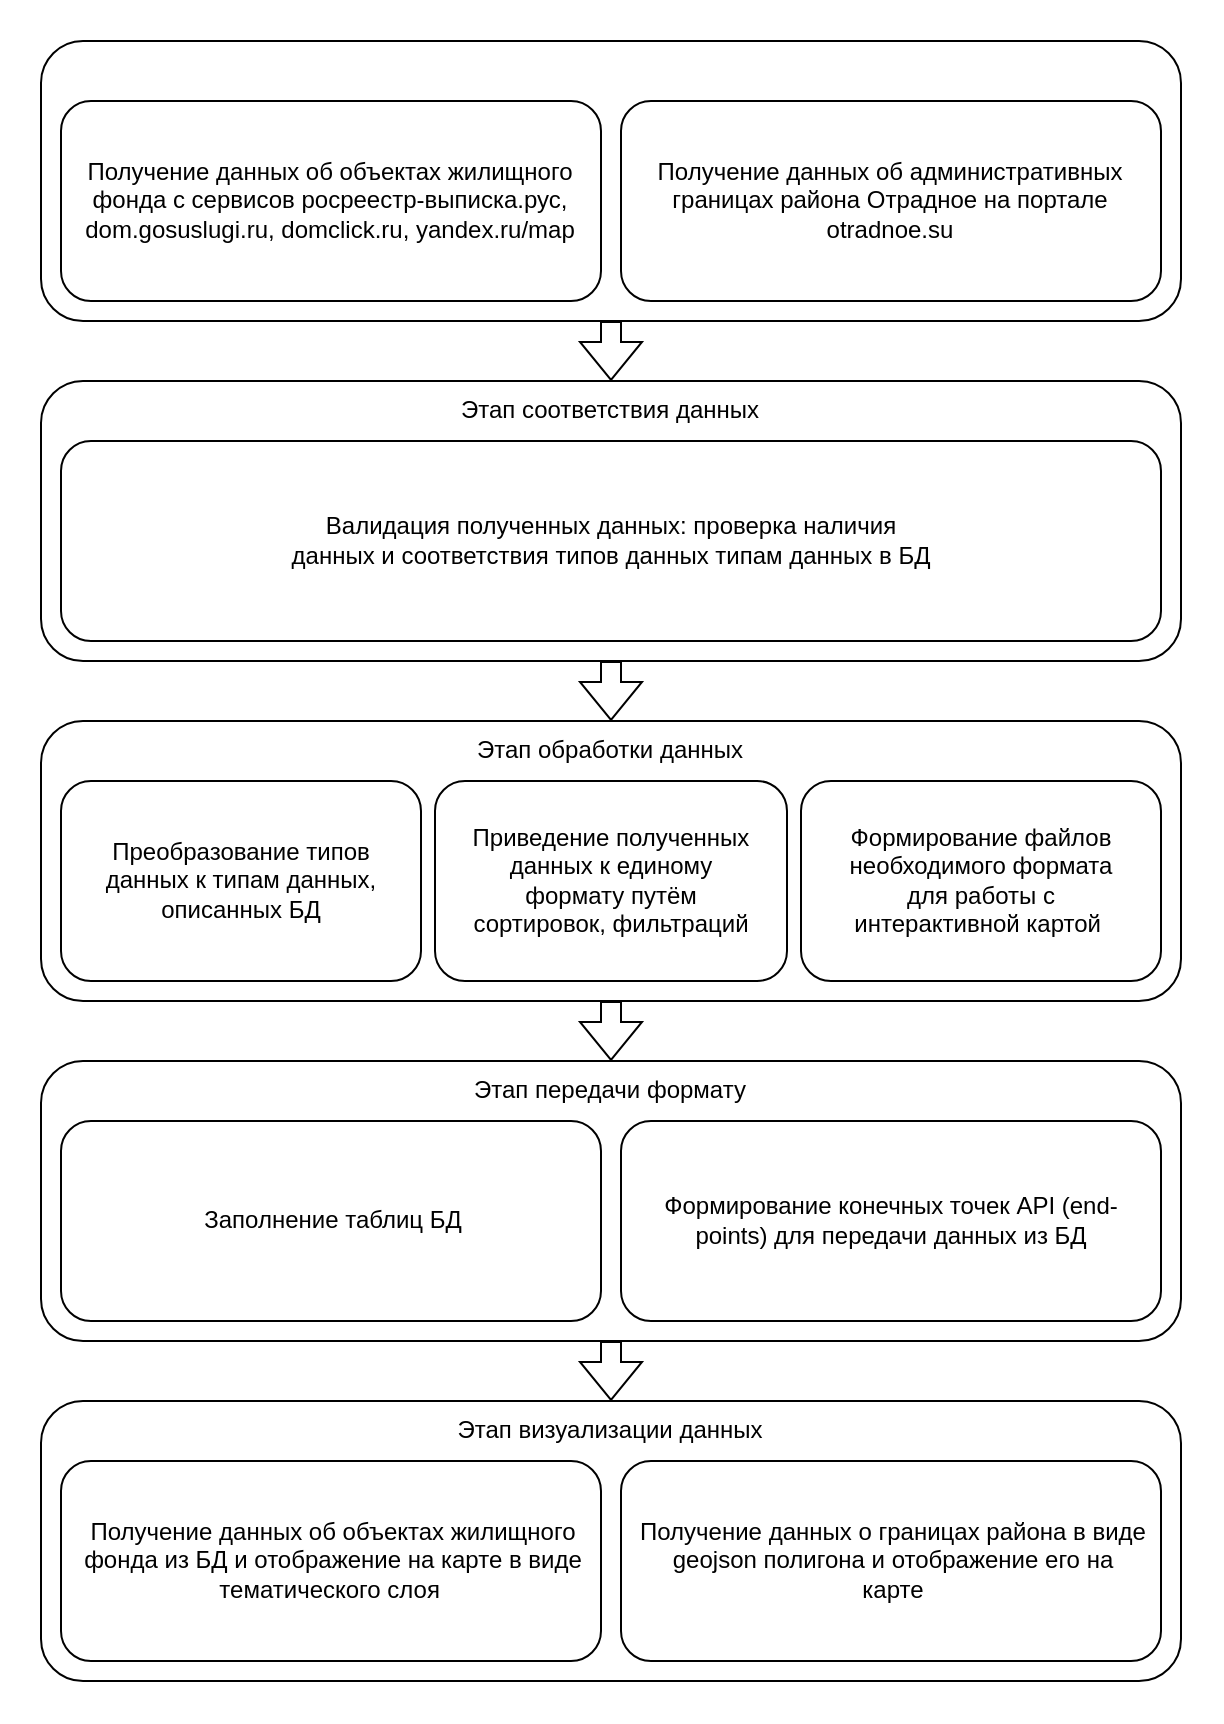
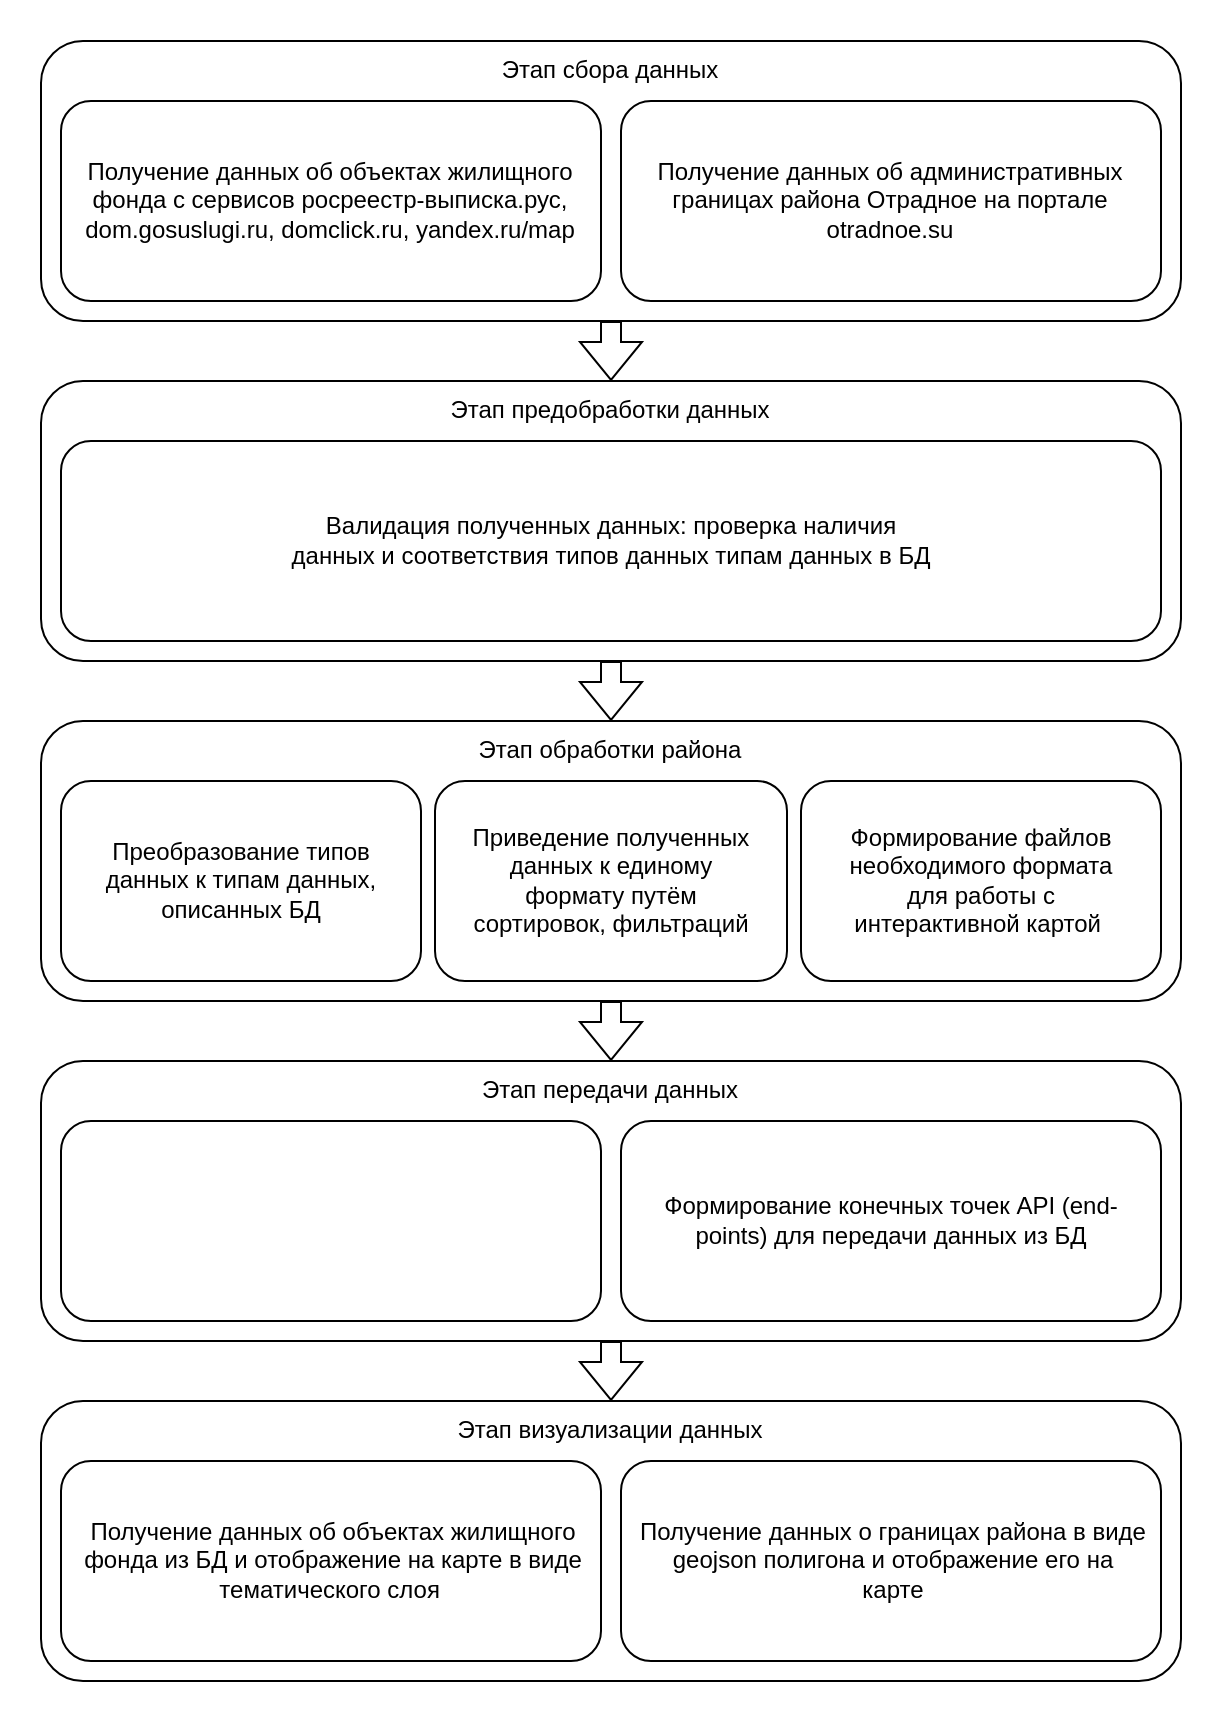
none -> (611, 71)
(611, 411) -> (611, 411)
(611, 751) -> (611, 751)
(611, 1091) -> (611, 1091)
(334, 1221) -> none
